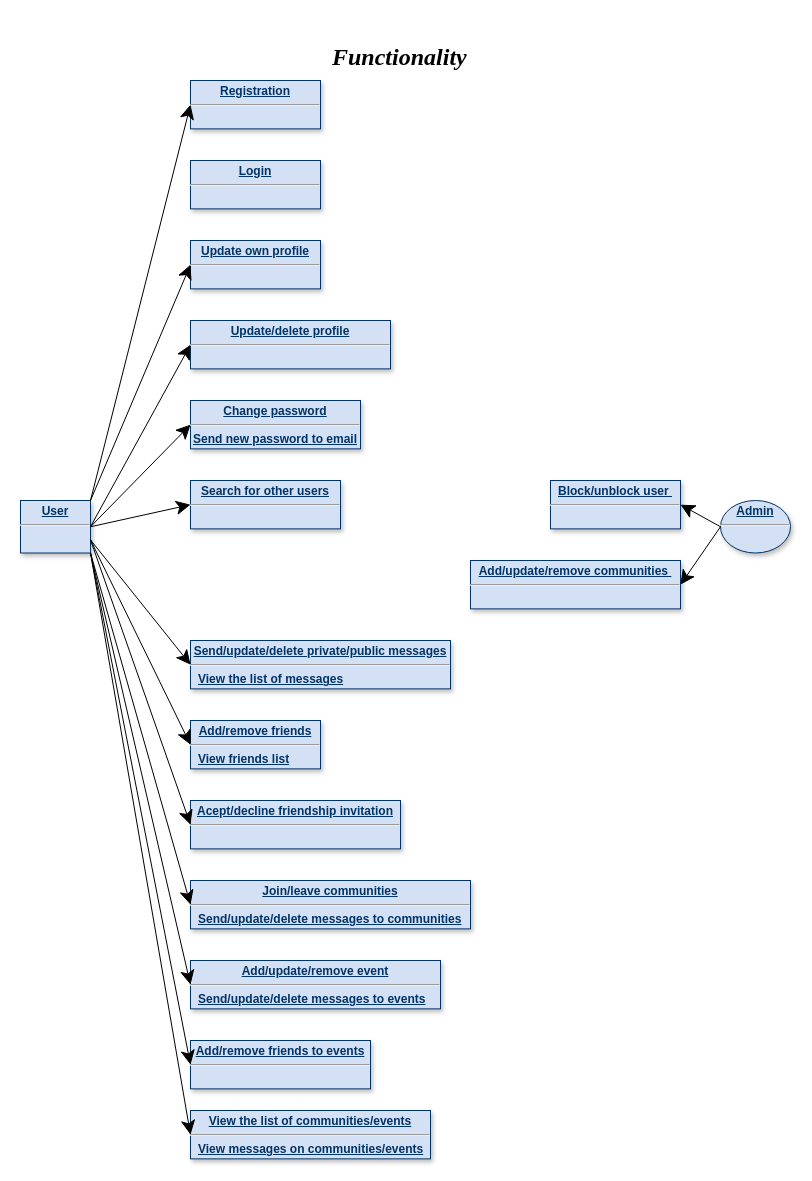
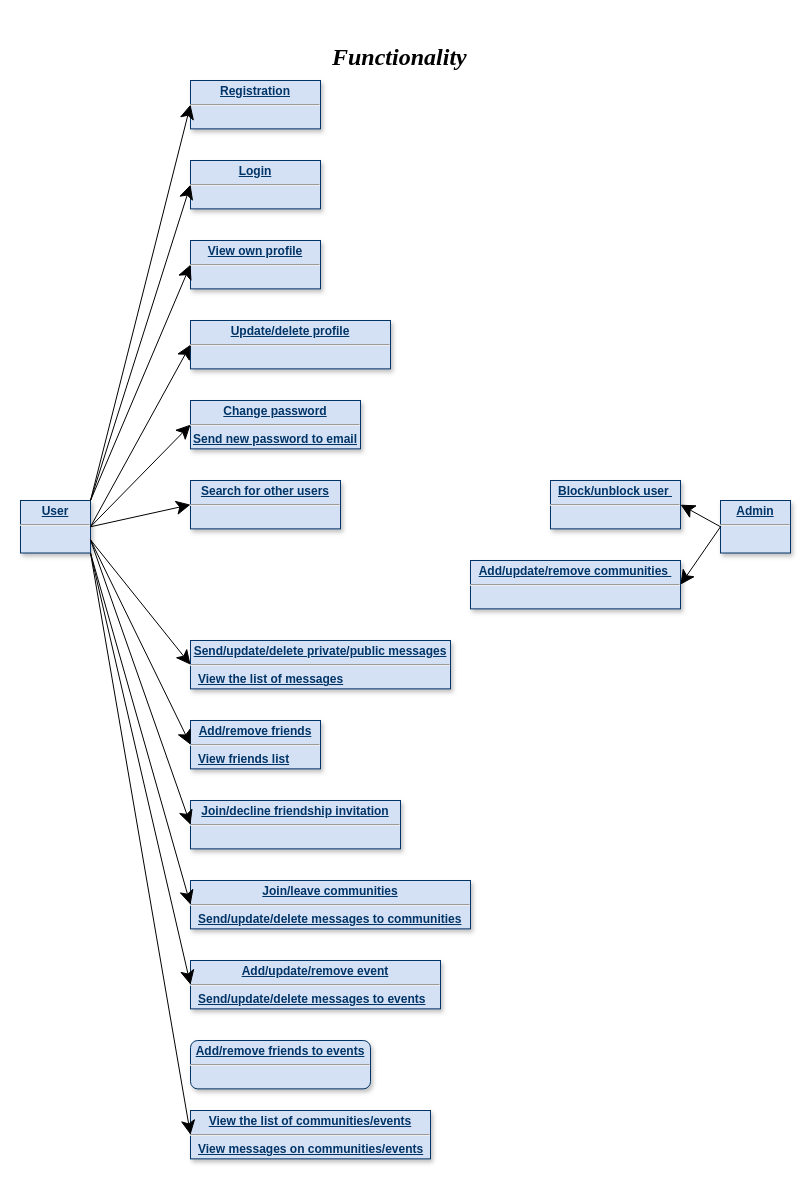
(245, 248) -> (236, 248)
none -> (142, 337)
(756, 527) -> (756, 527)
(294, 808) -> (289, 808)
(145, 830) -> none
(281, 1065) -> (281, 1065)
